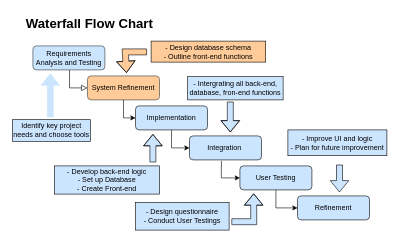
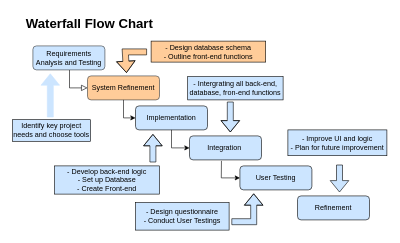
(292, 208) -> none
